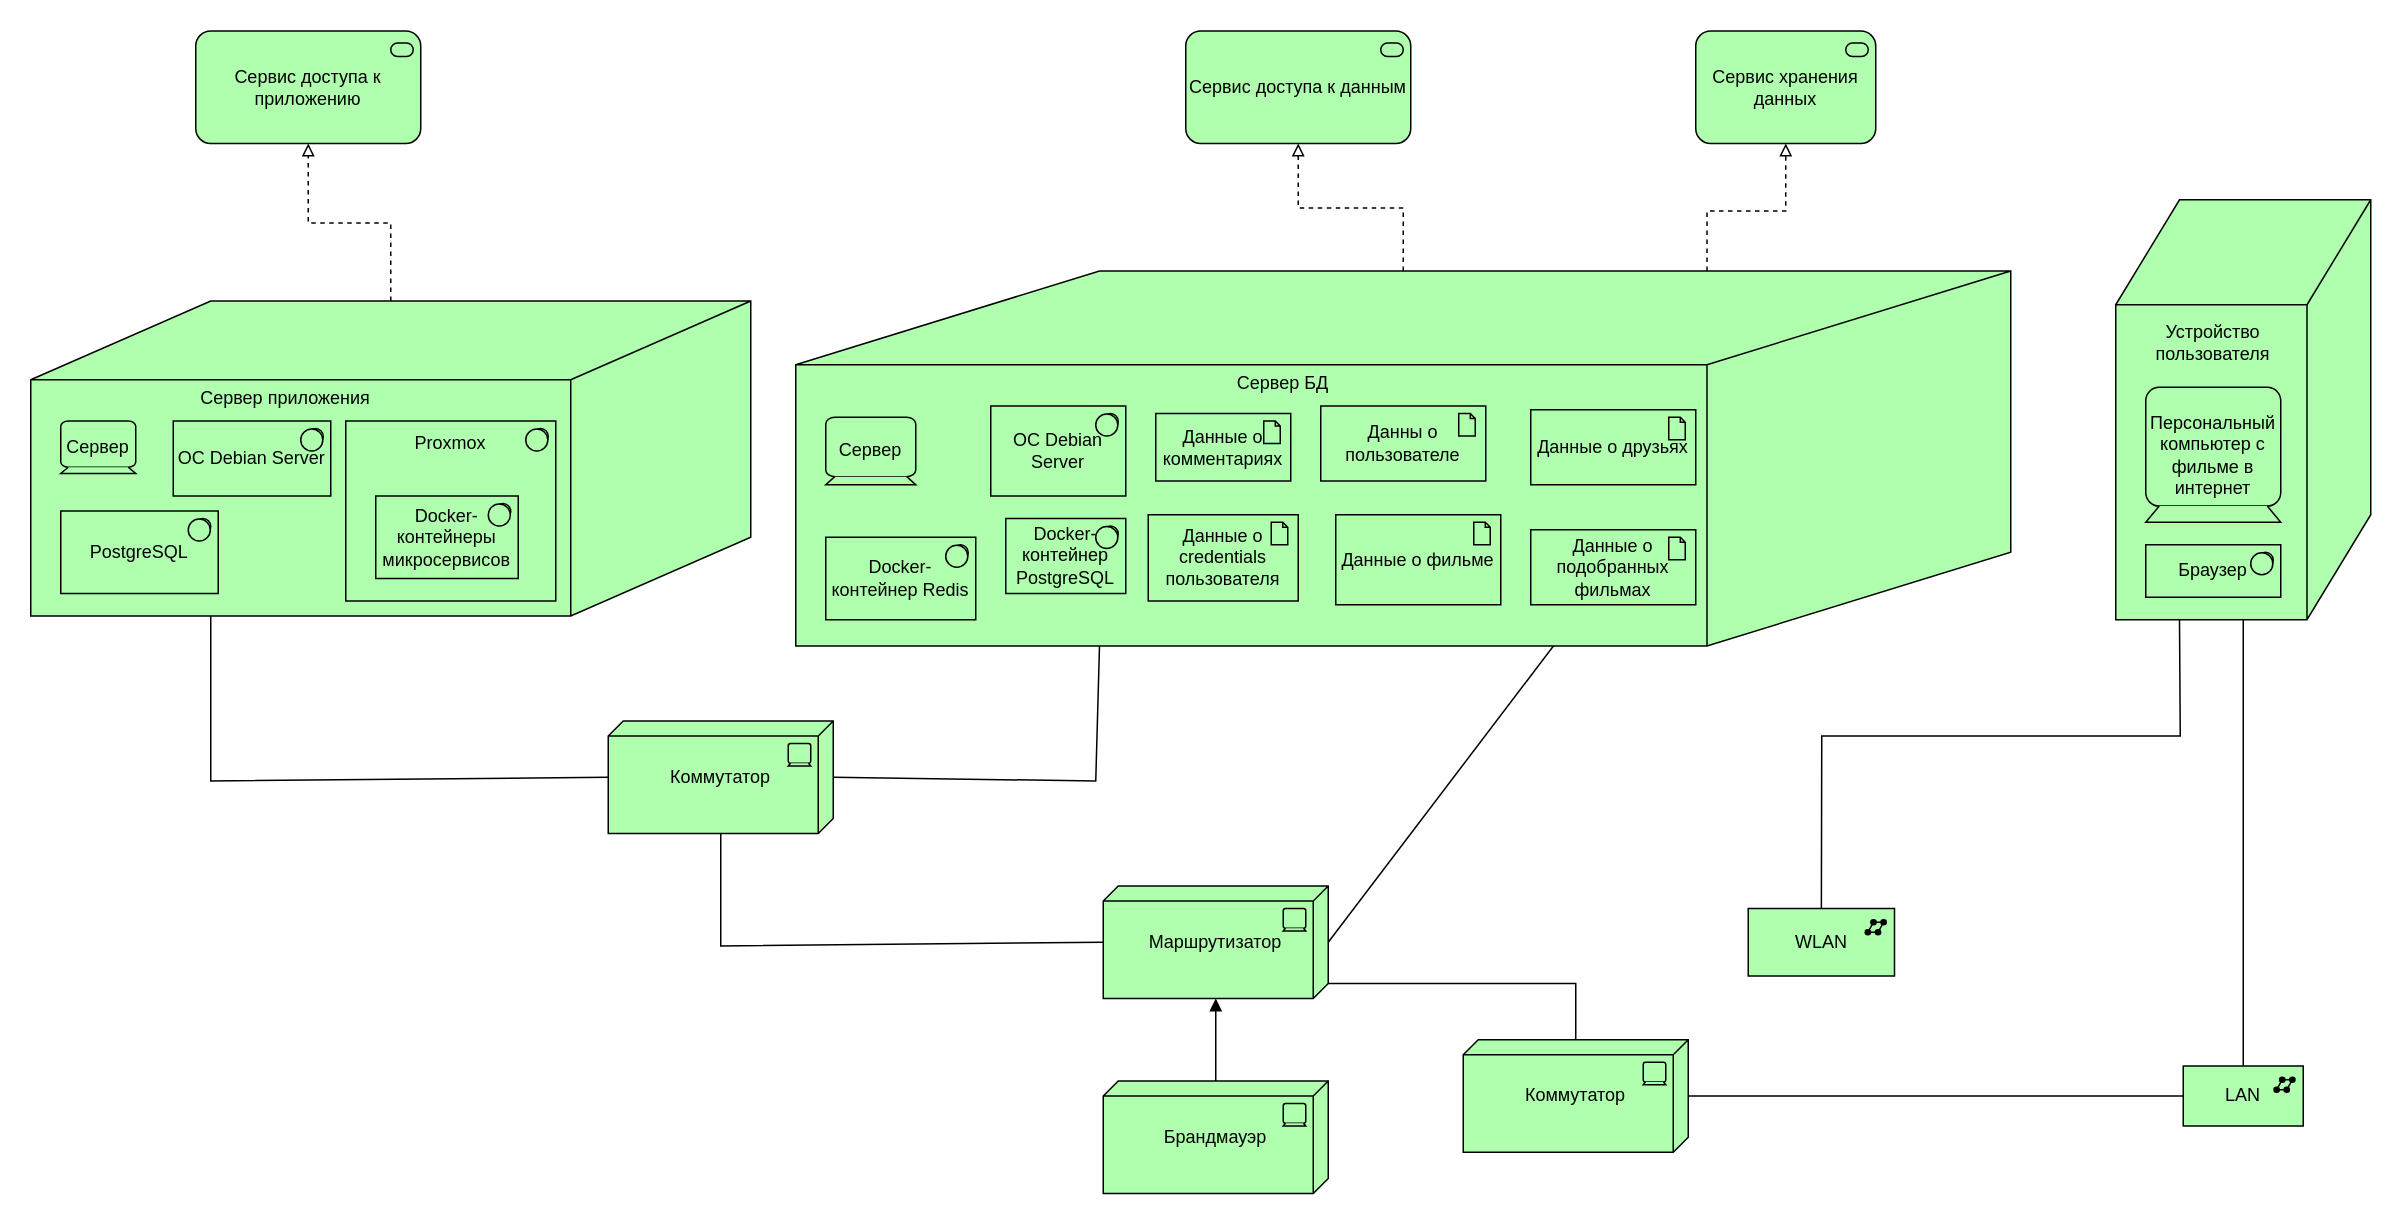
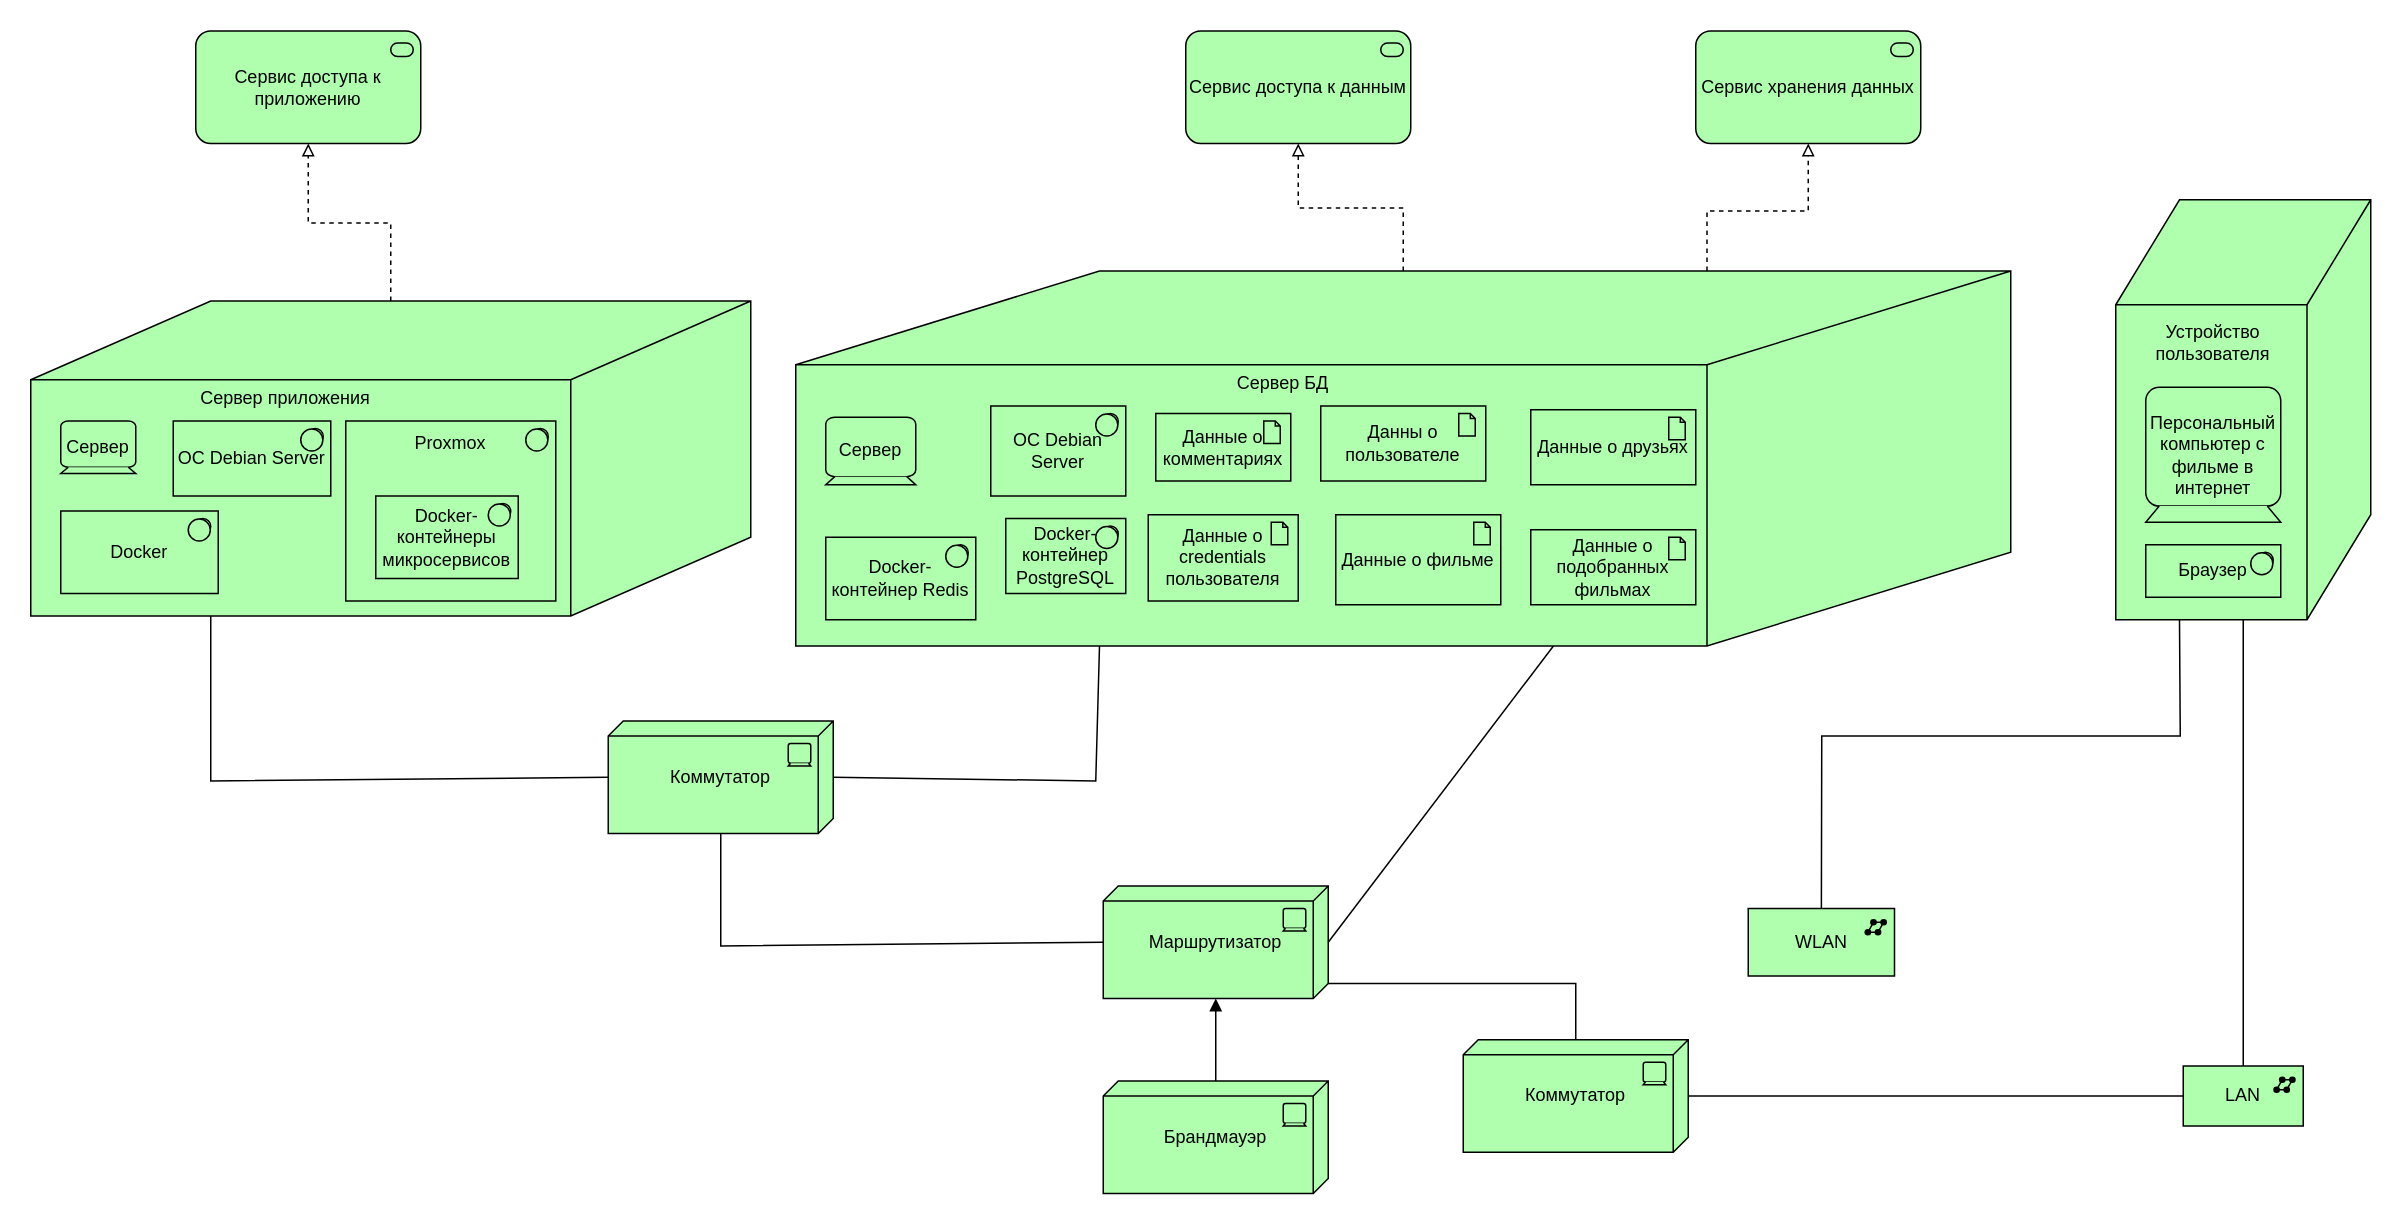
(1786, 87) -> (1808, 87)
(140, 553) -> (140, 553)
